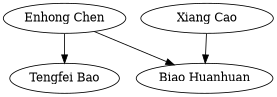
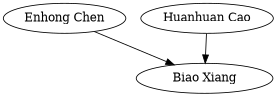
(207, 18) -> (207, 18)
(65, 78) -> none
(205, 78) -> (205, 78)
